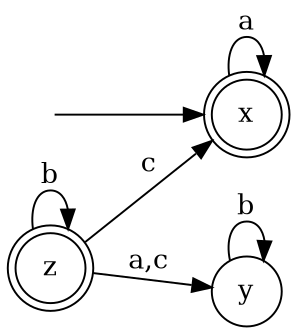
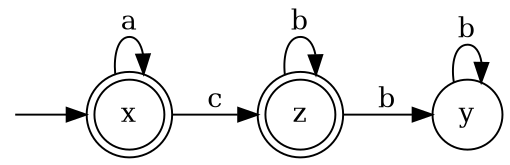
(141, 198) -> (205, 115)
(149, 261) -> (388, 100)
